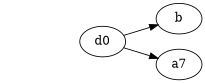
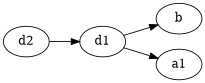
none -> (26, 42)
(103, 42) -> (103, 42)
(179, 64) -> (179, 64)
